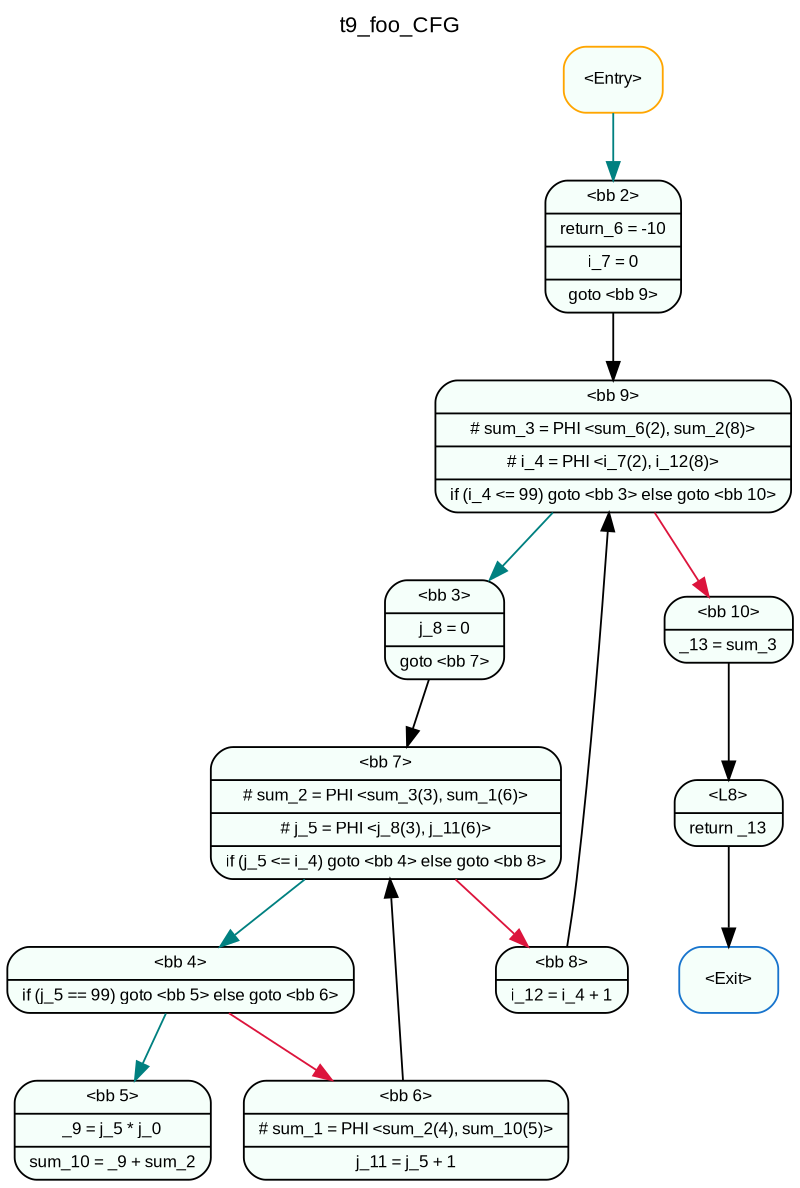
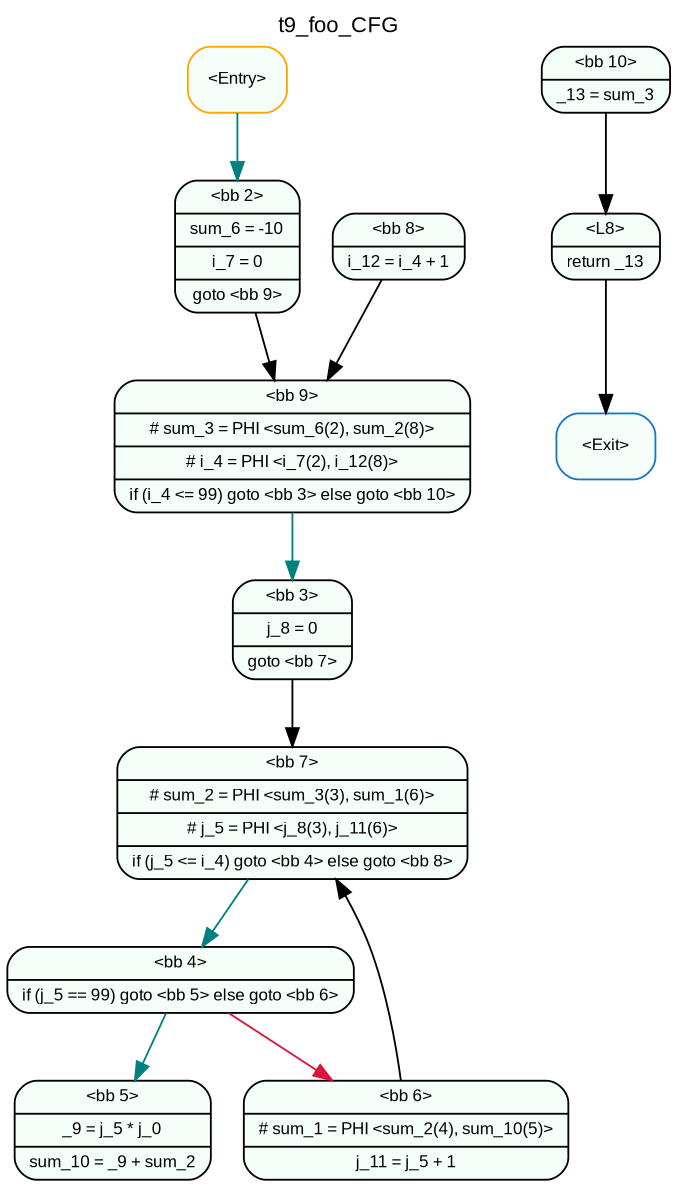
(613, 229) -> (237, 229)
(677, 547) -> none
(485, 907) -> none
